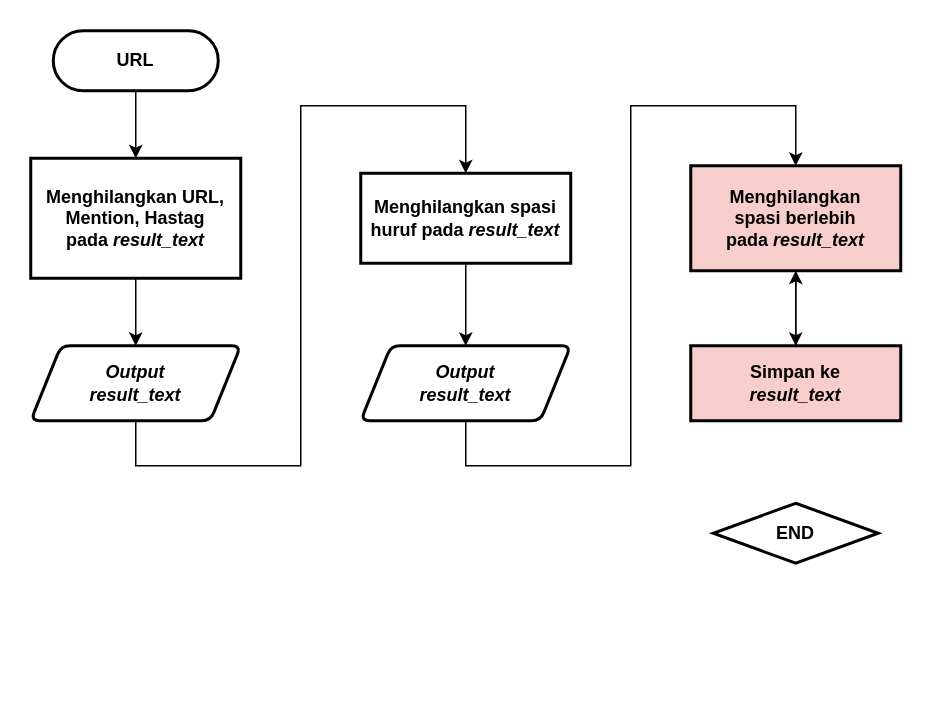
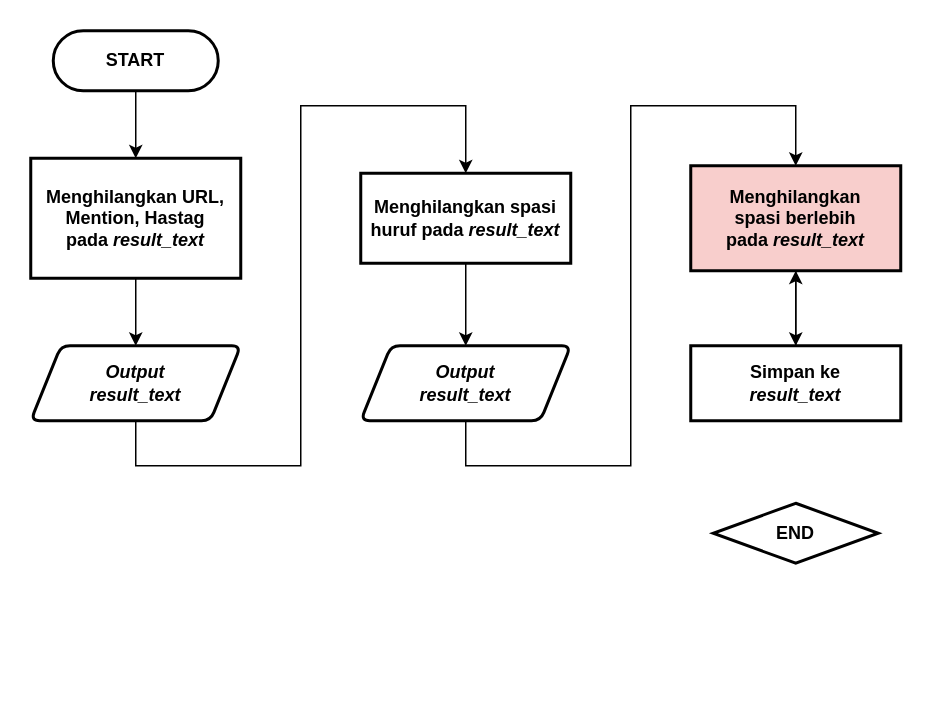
(136, 61) -> (136, 61)
(796, 383) -> (796, 383)
